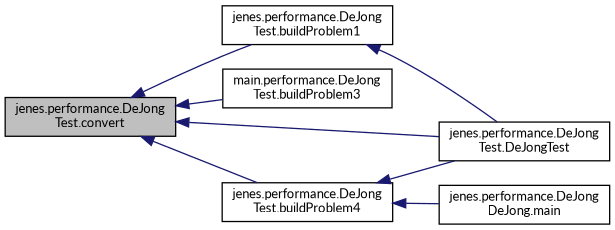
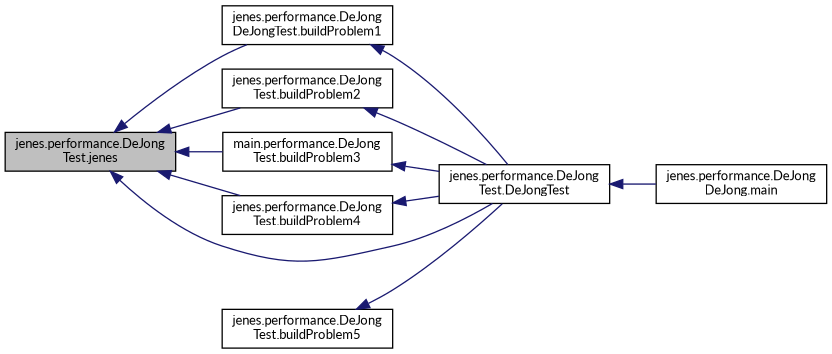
(307, 25) -> (307, 25)
none -> (307, 88)
(90, 117) -> (90, 152)
none -> (422, 169)
(422, 204) -> (639, 184)
none -> (307, 329)
